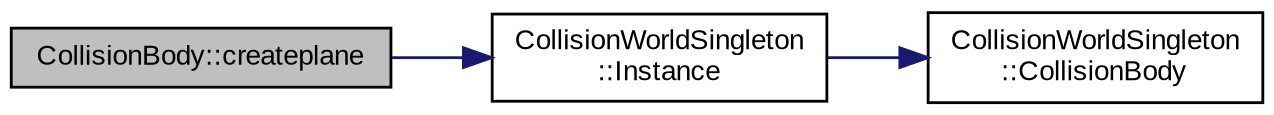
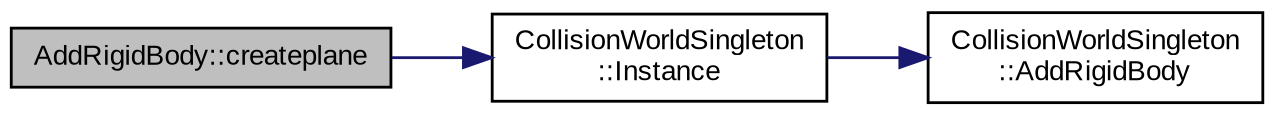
(201, 58) -> (201, 58)
(1095, 58) -> (1095, 58)
